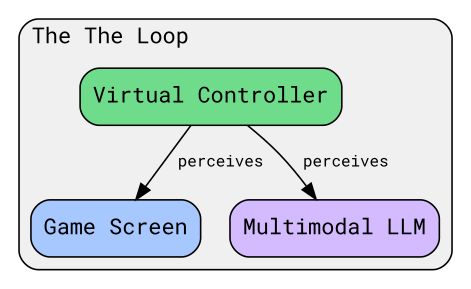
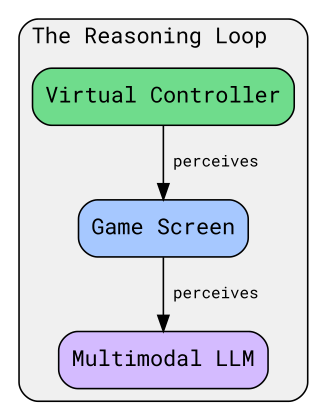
(111, 37) -> (150, 37)
(279, 154) -> (163, 286)
